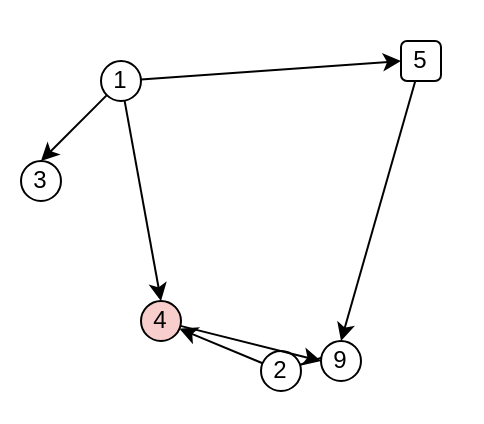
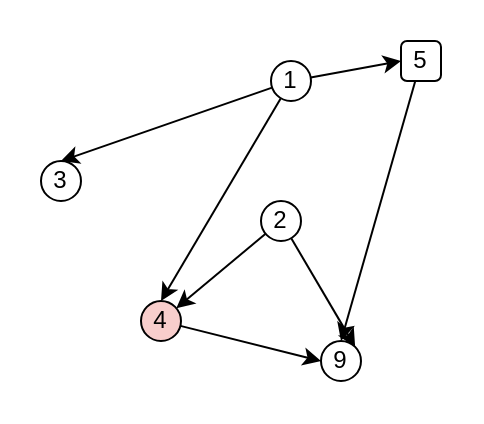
(121, 81) -> (291, 81)
(41, 181) -> (61, 181)
(281, 371) -> (281, 221)
